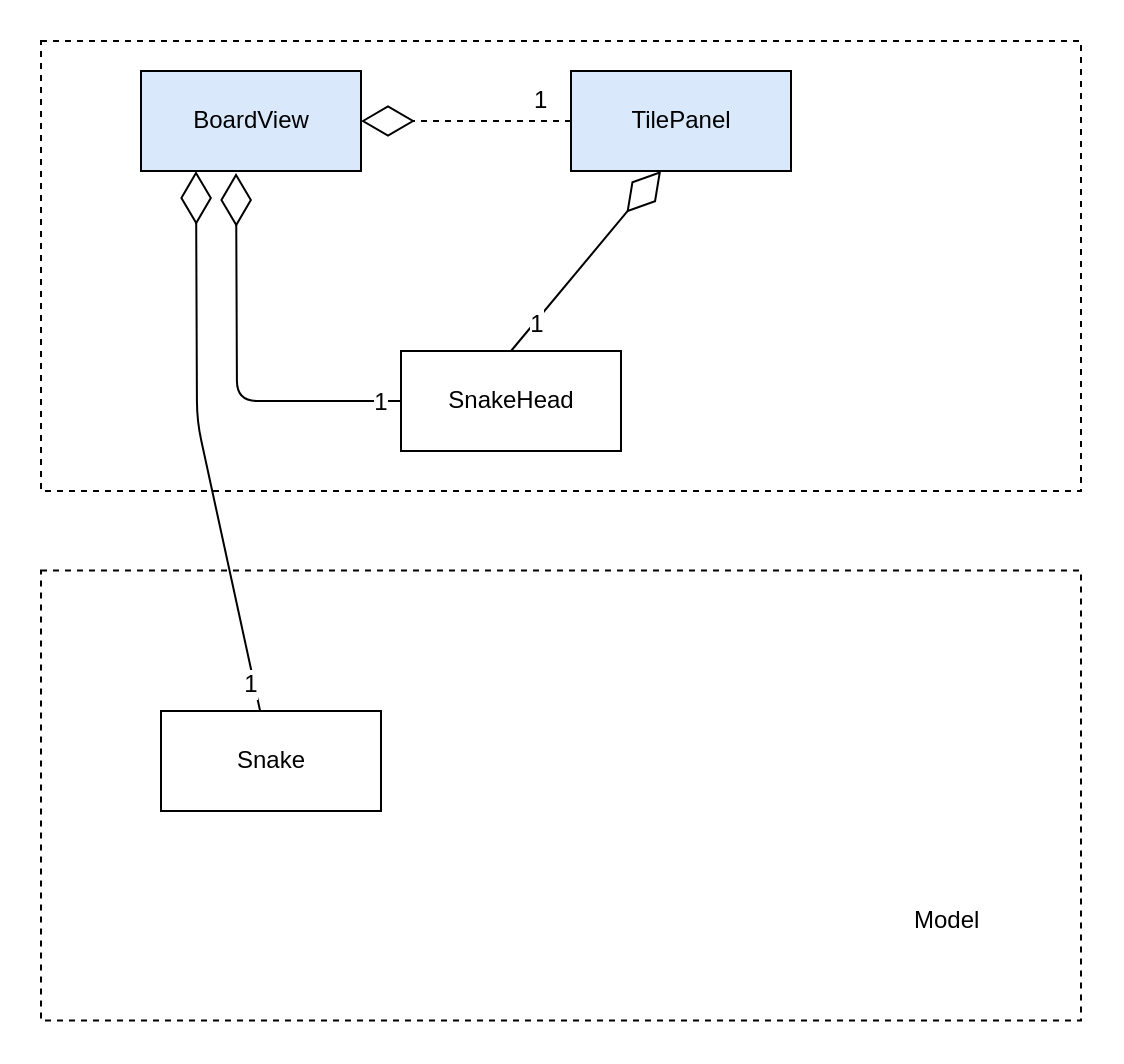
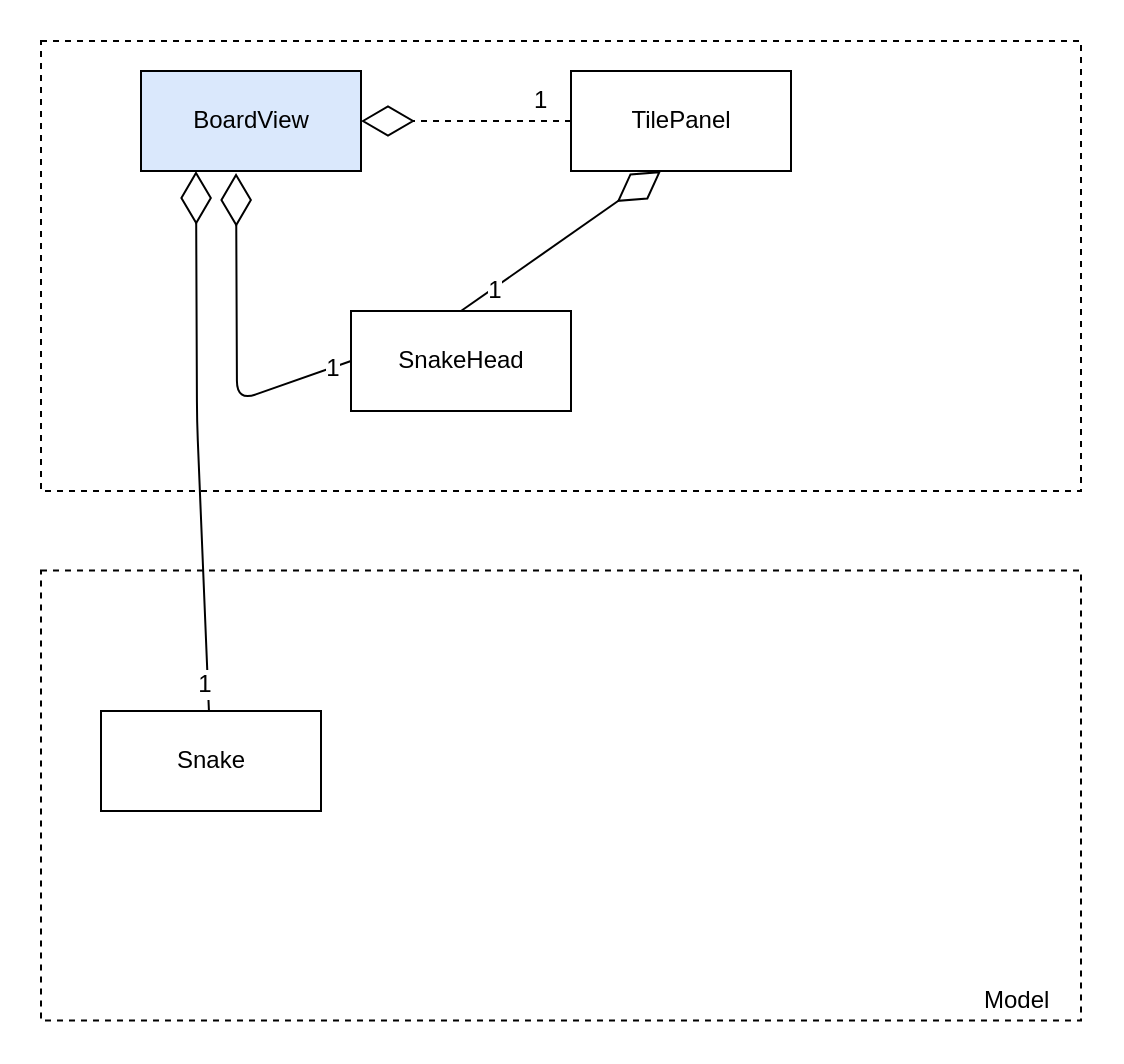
(681, 121) -> (681, 121)
(511, 401) -> (461, 361)
(271, 761) -> (211, 761)
(961, 921) -> (1031, 1001)
